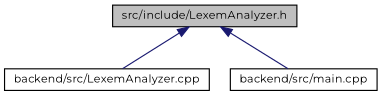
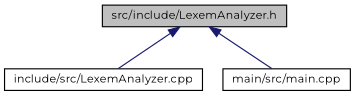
(107, 80) -> (104, 80)
(304, 80) -> (287, 80)
